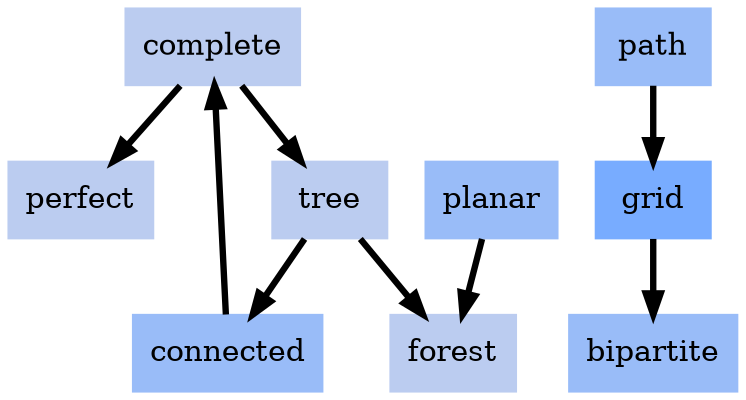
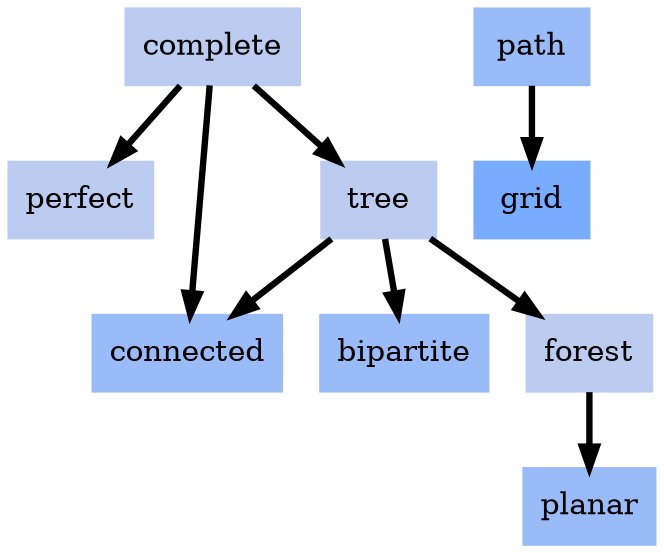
(221, 211) -> (201, 189)
(475, 266) -> (589, 419)
(653, 266) -> (390, 266)
